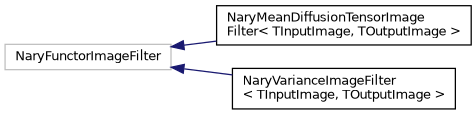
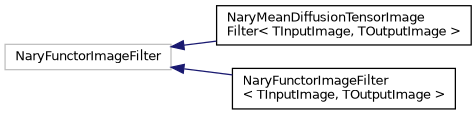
(344, 89) -> (344, 89)
